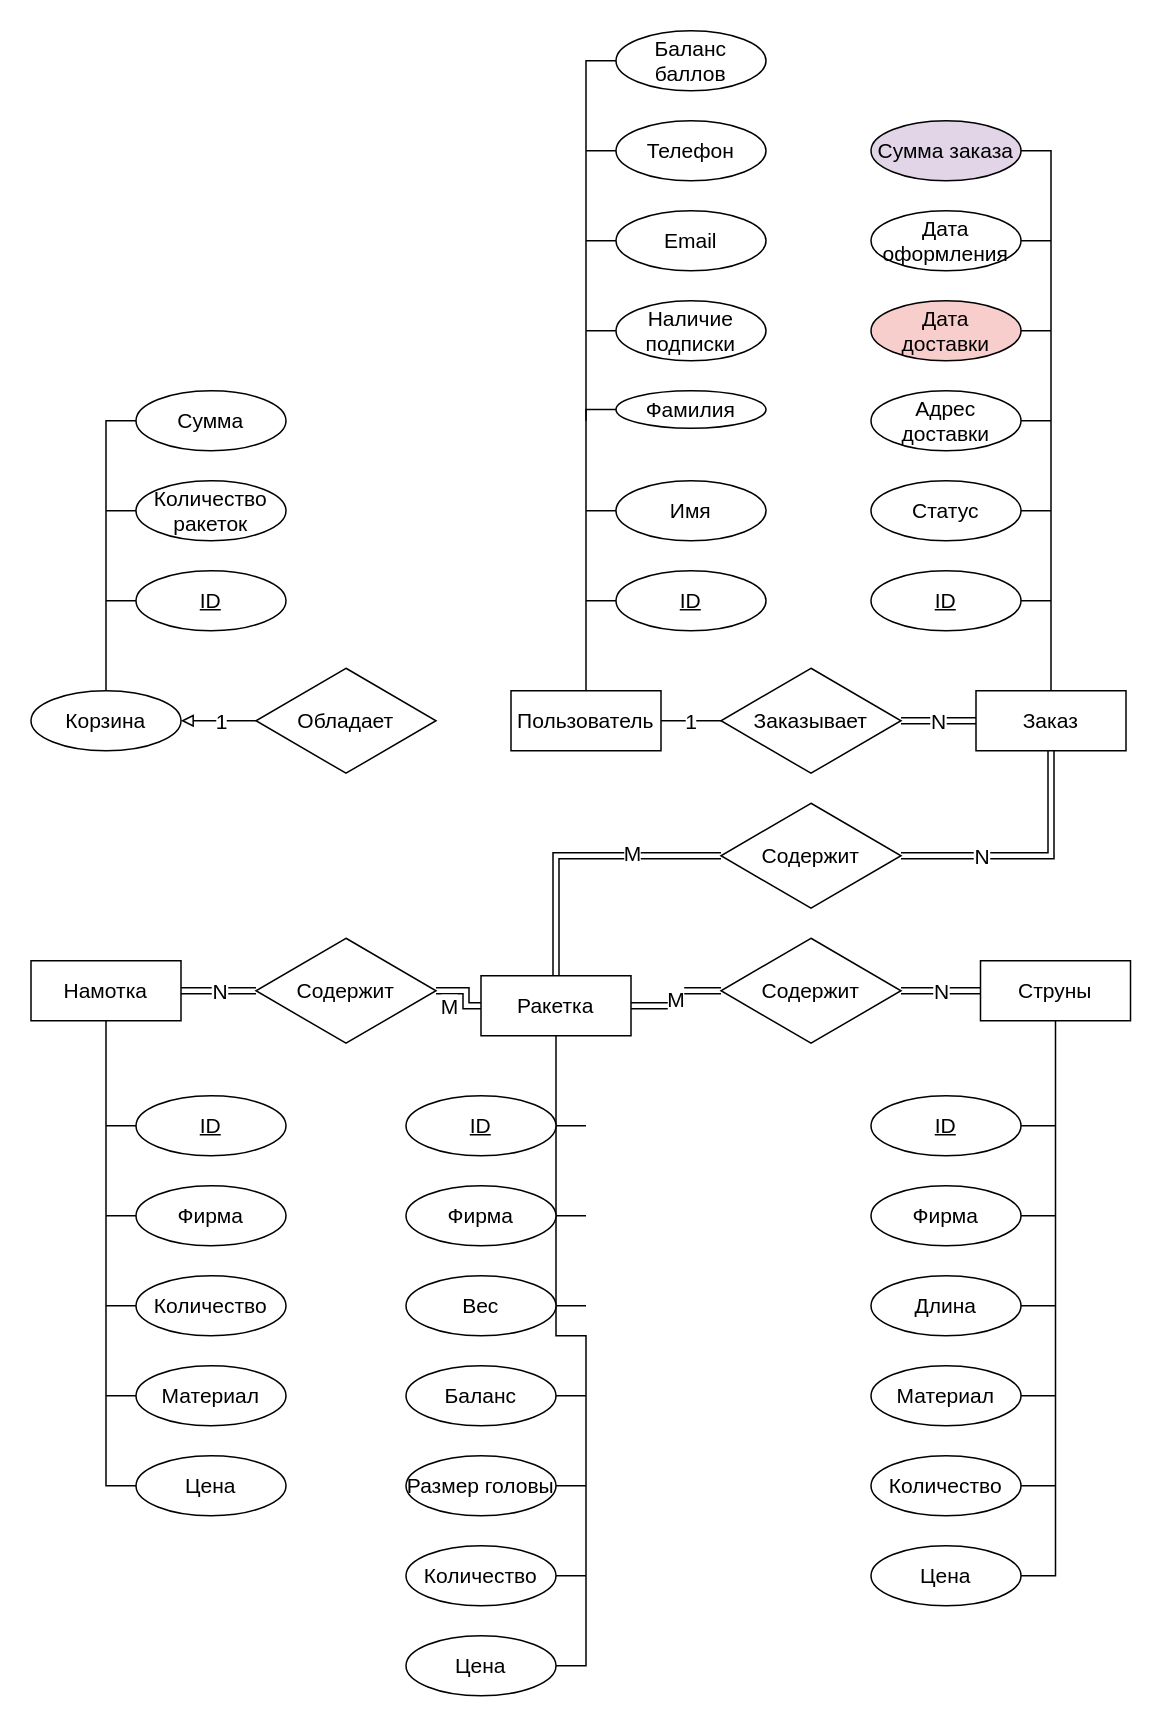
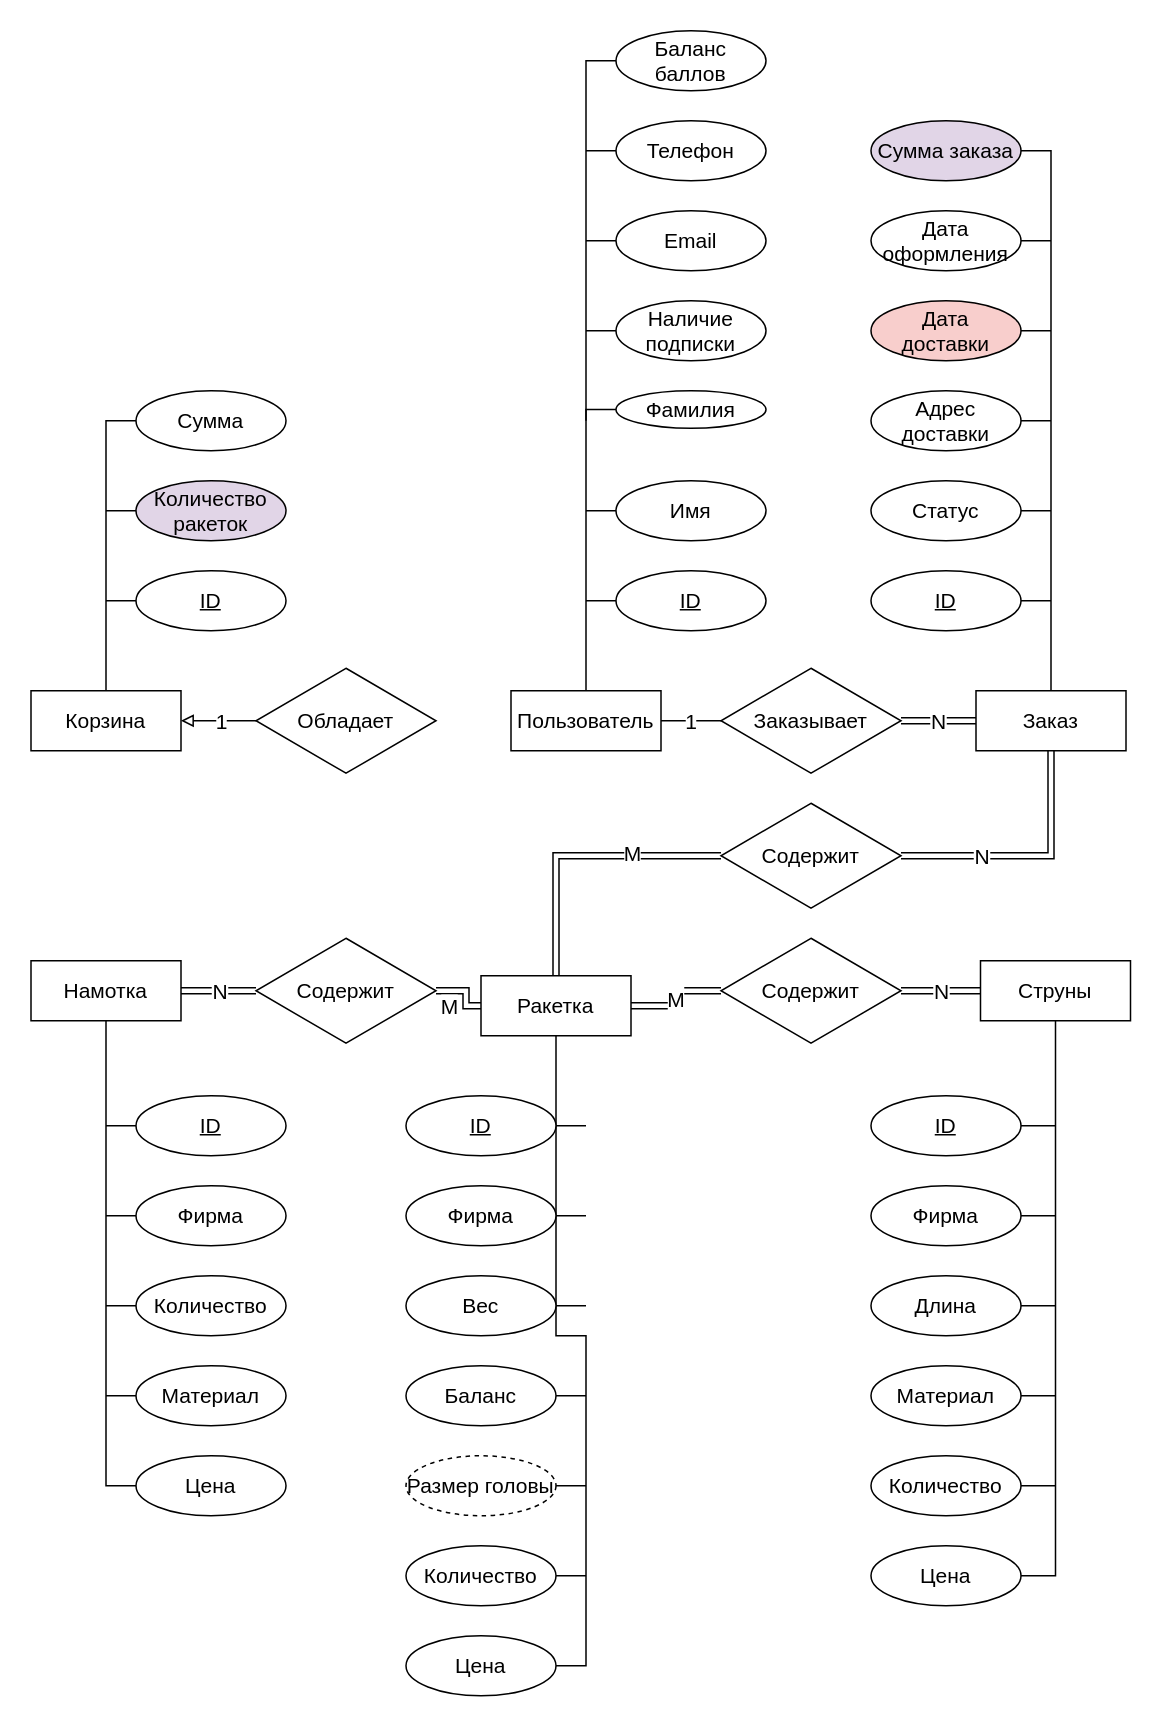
(211, 511) -> (211, 511)
(106, 721) -> (106, 721)
(481, 1486) -> (481, 1486)
